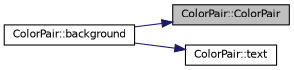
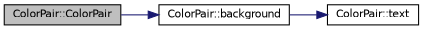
(148, 25) -> (135, 15)
